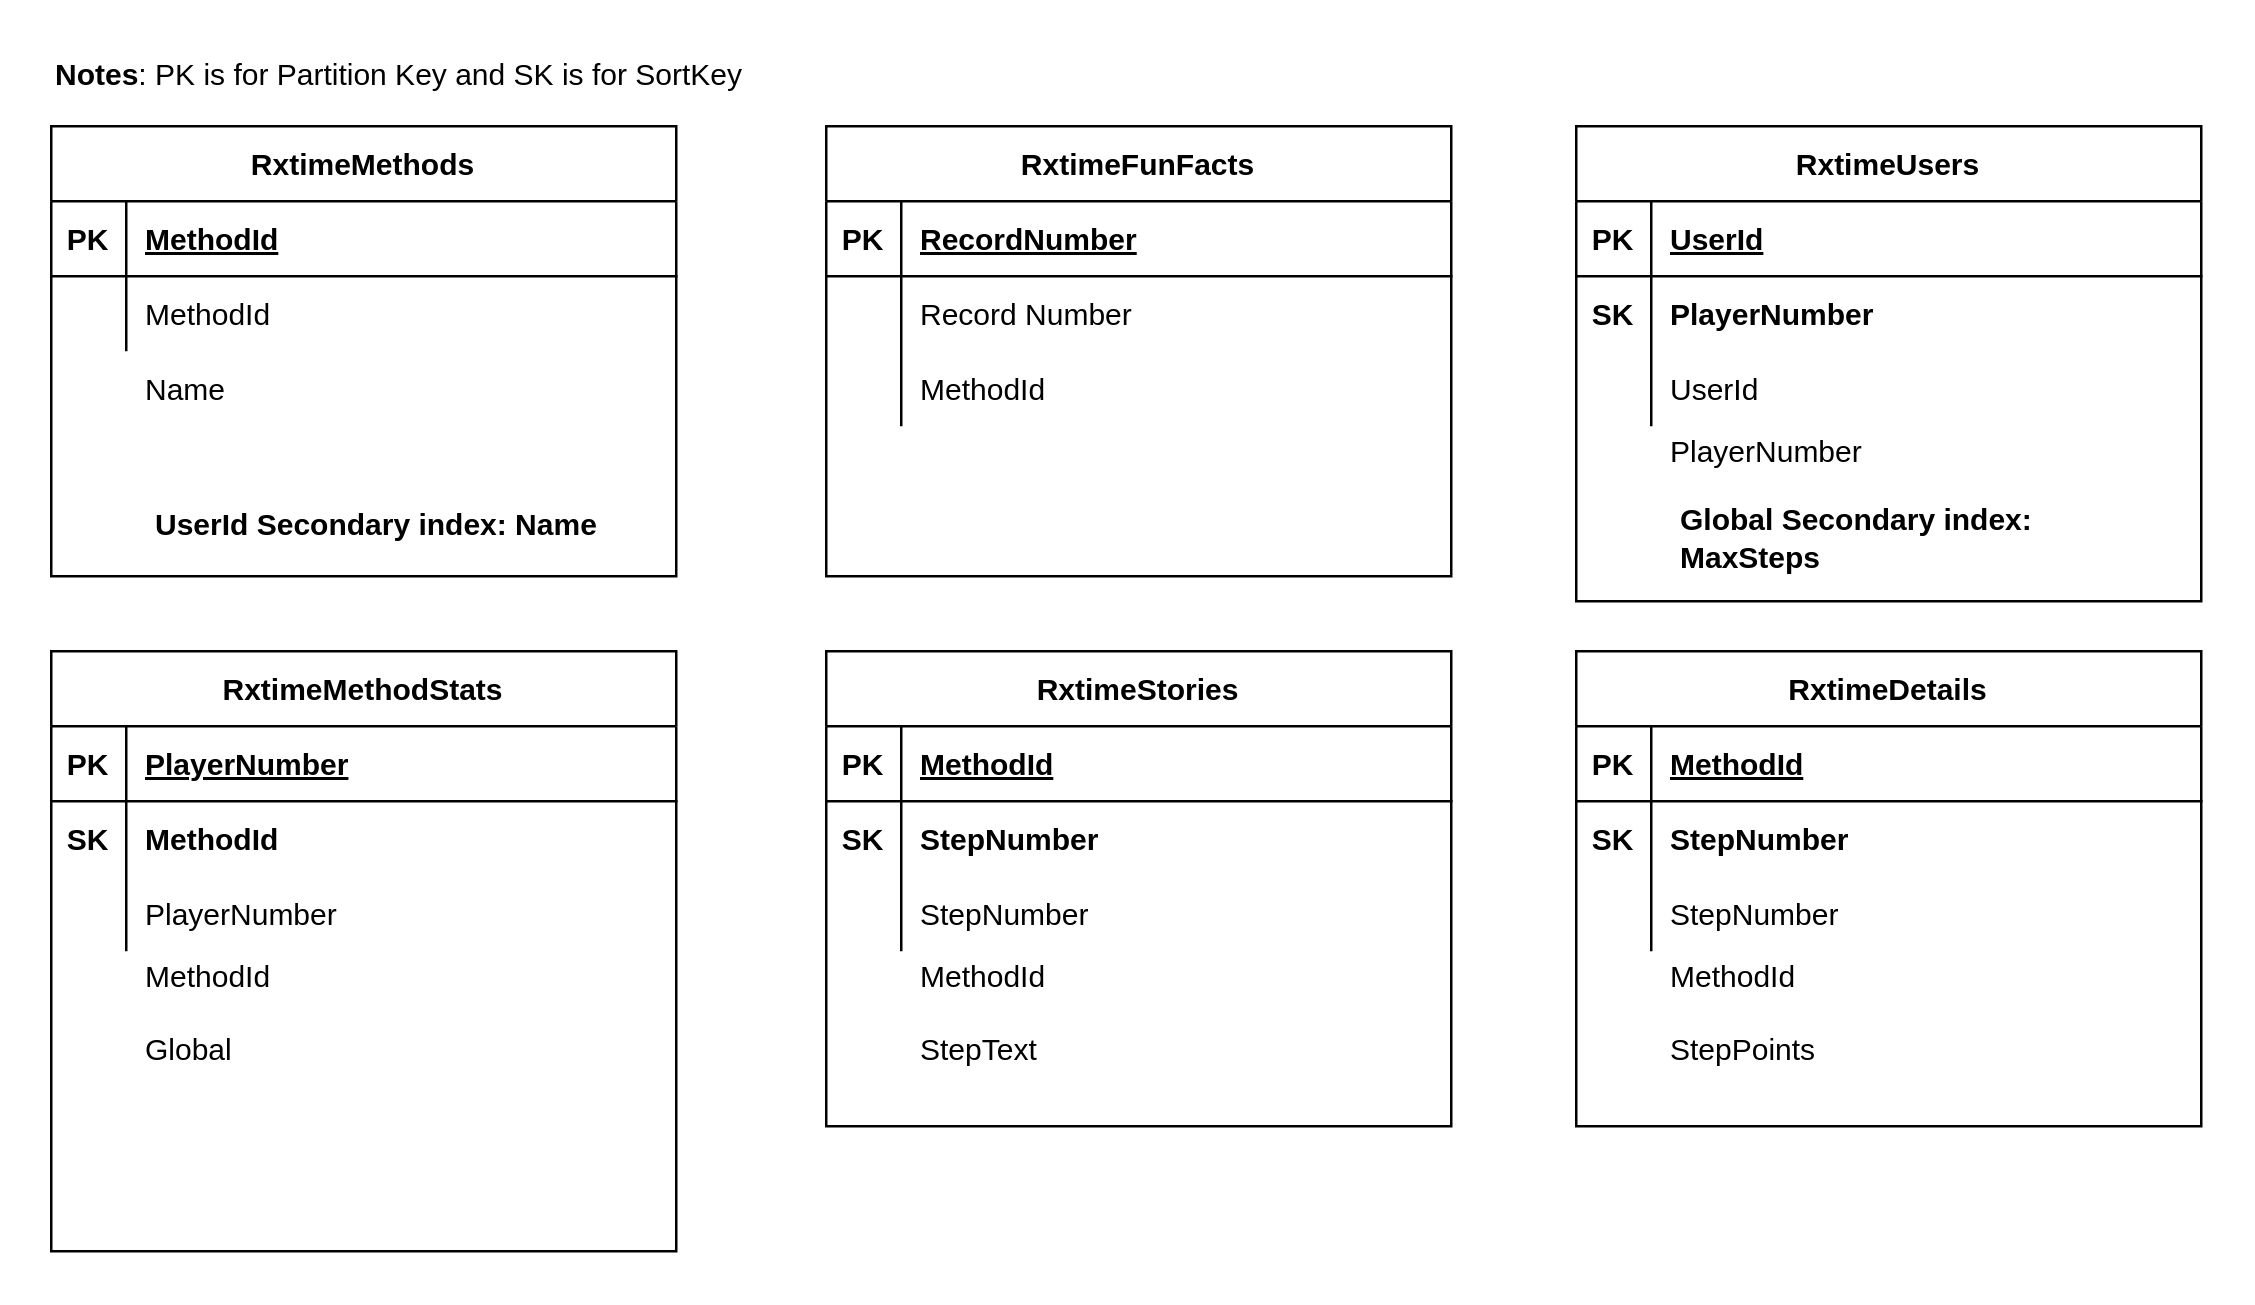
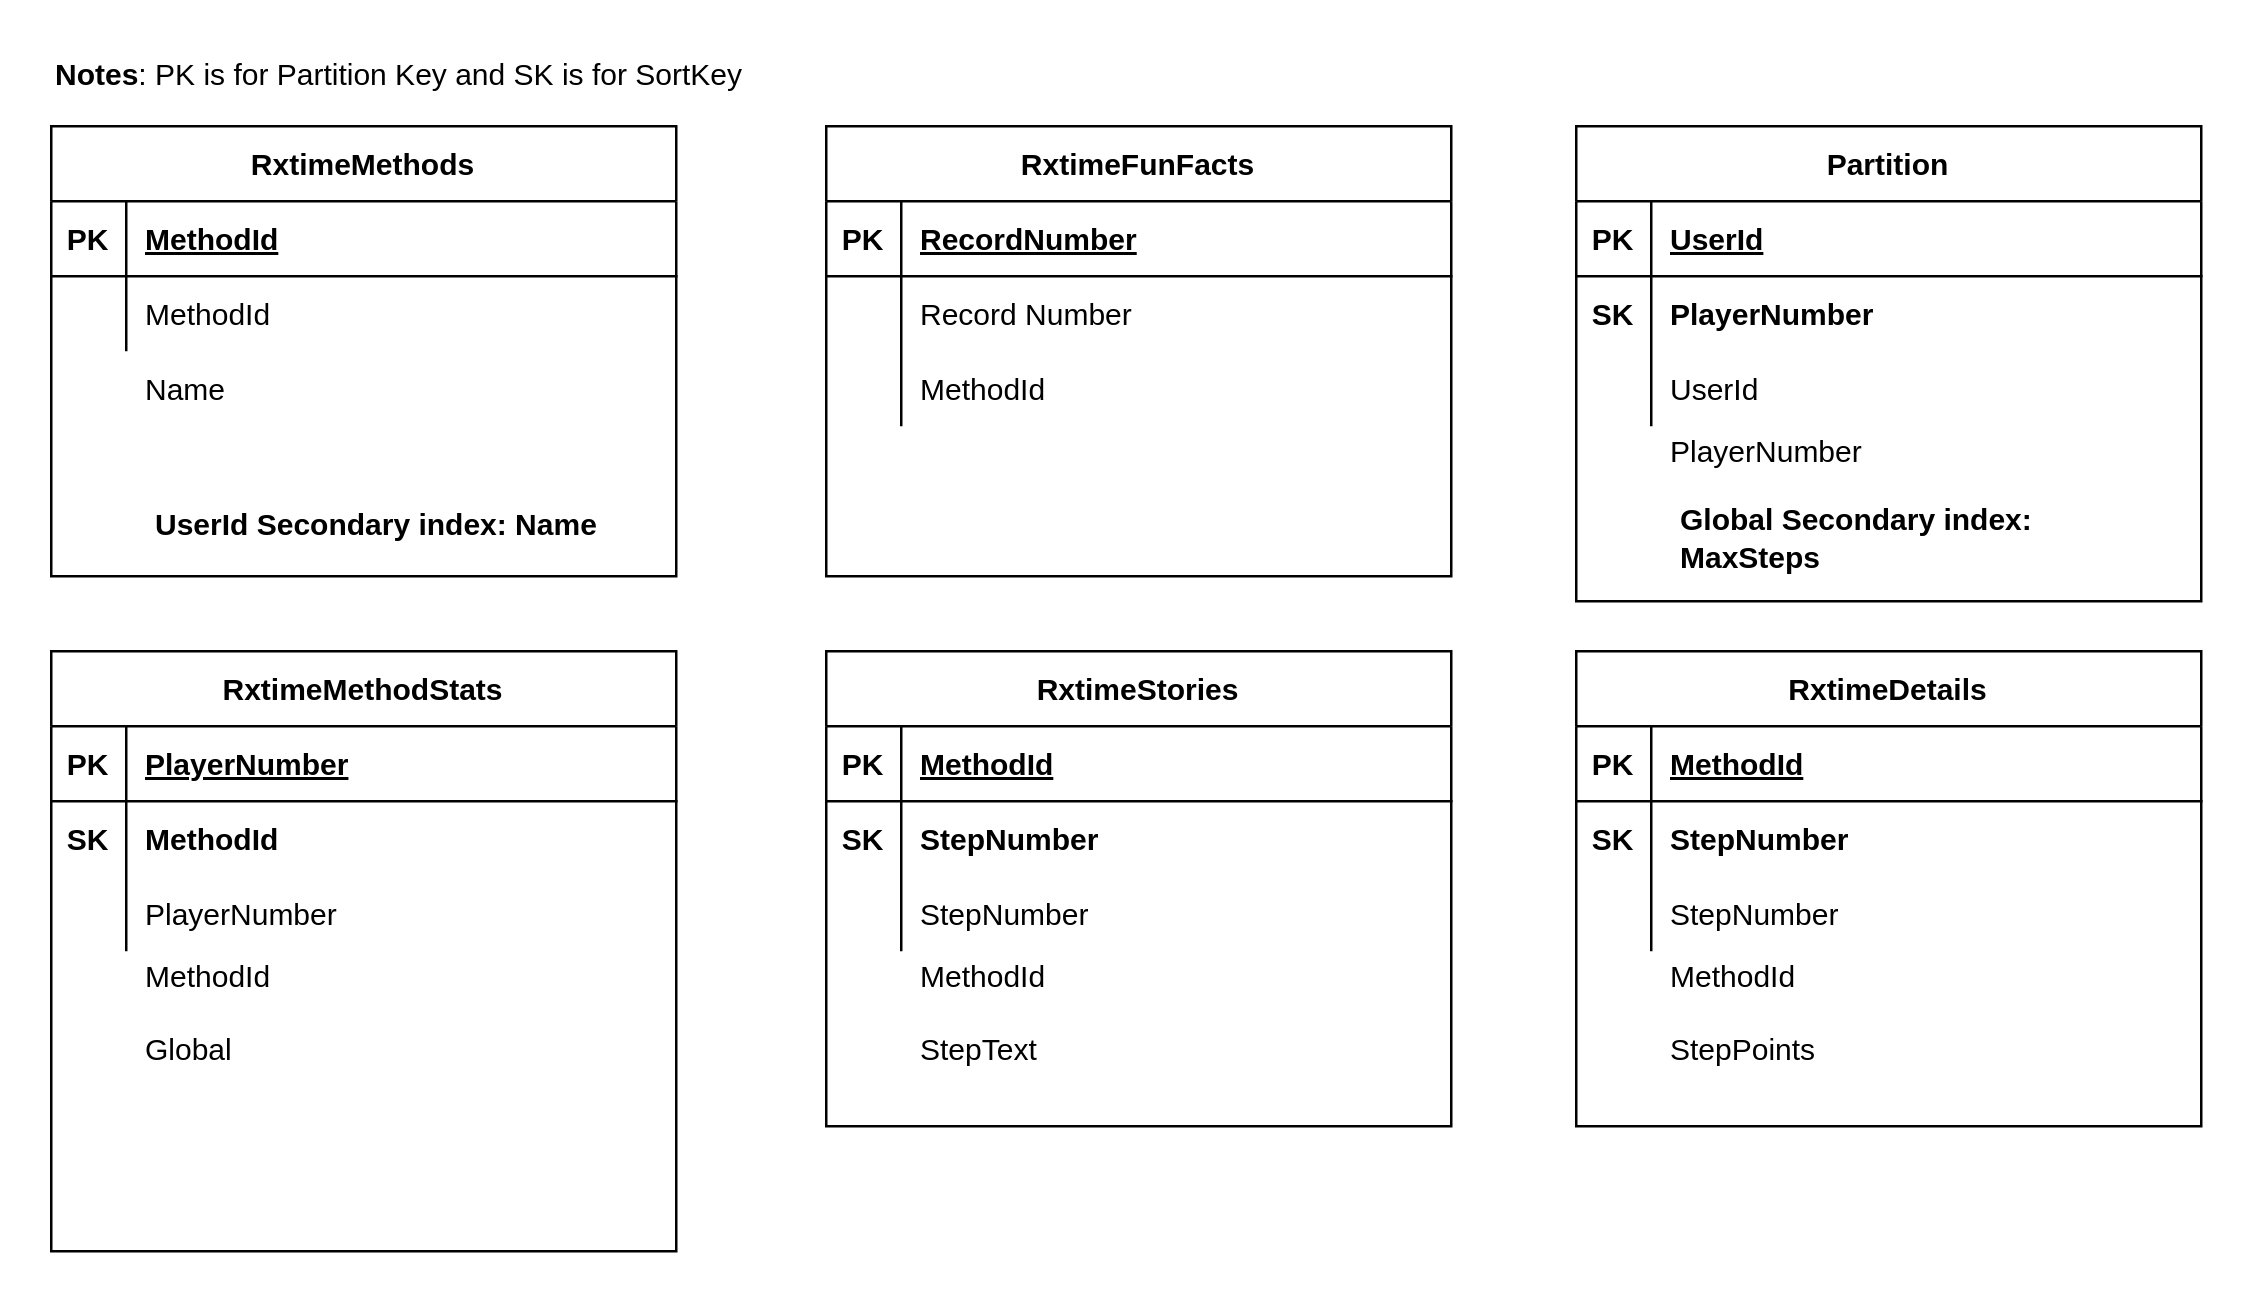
(1888, 165) -> (1888, 165)
